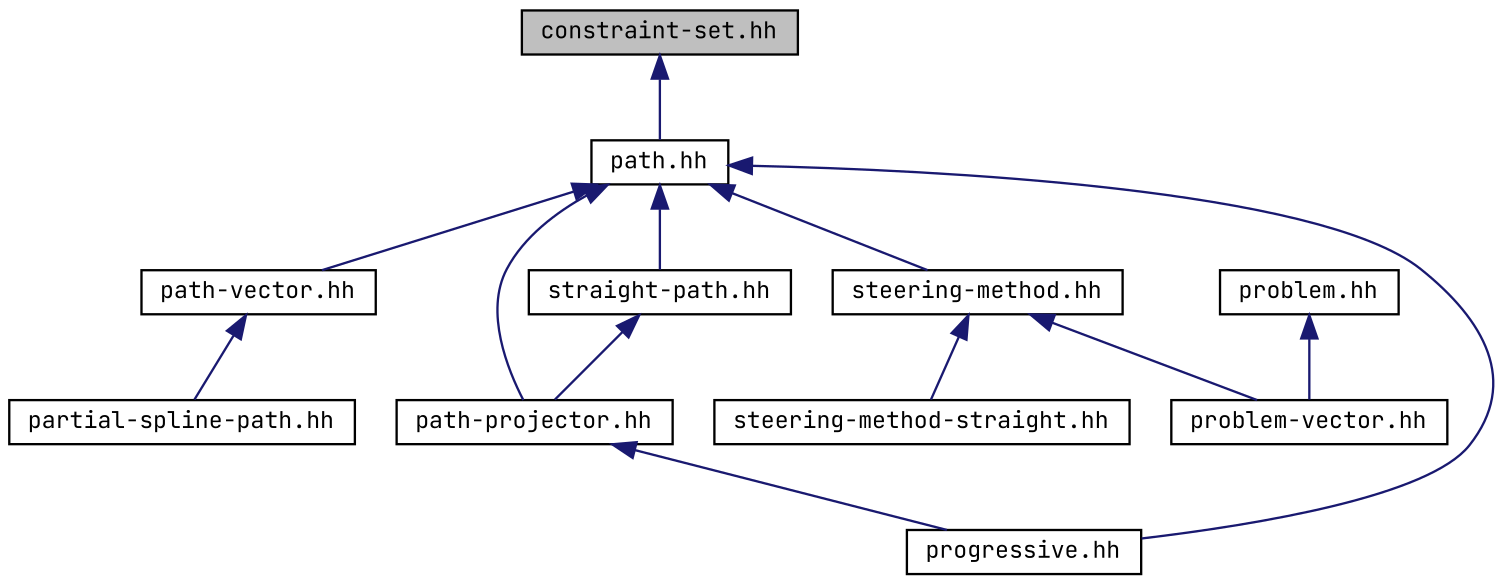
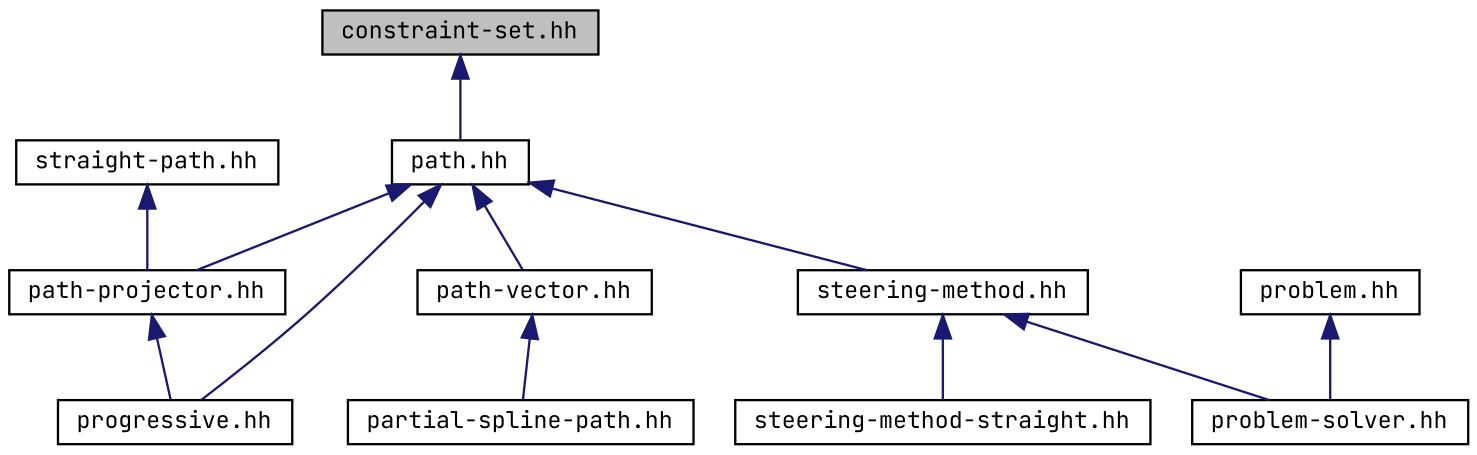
(660, 239) -> none
(1309, 422) -> (1330, 422)
